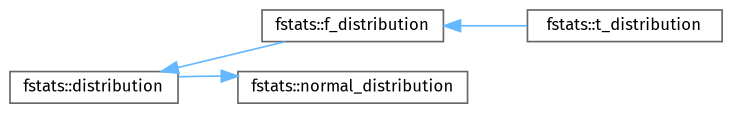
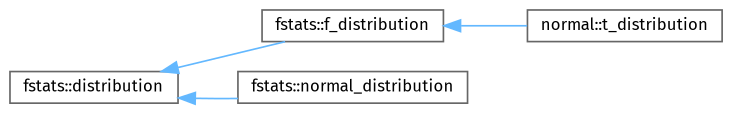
(625, 26) -> (625, 26)
(200, 76) -> (217, 99)
